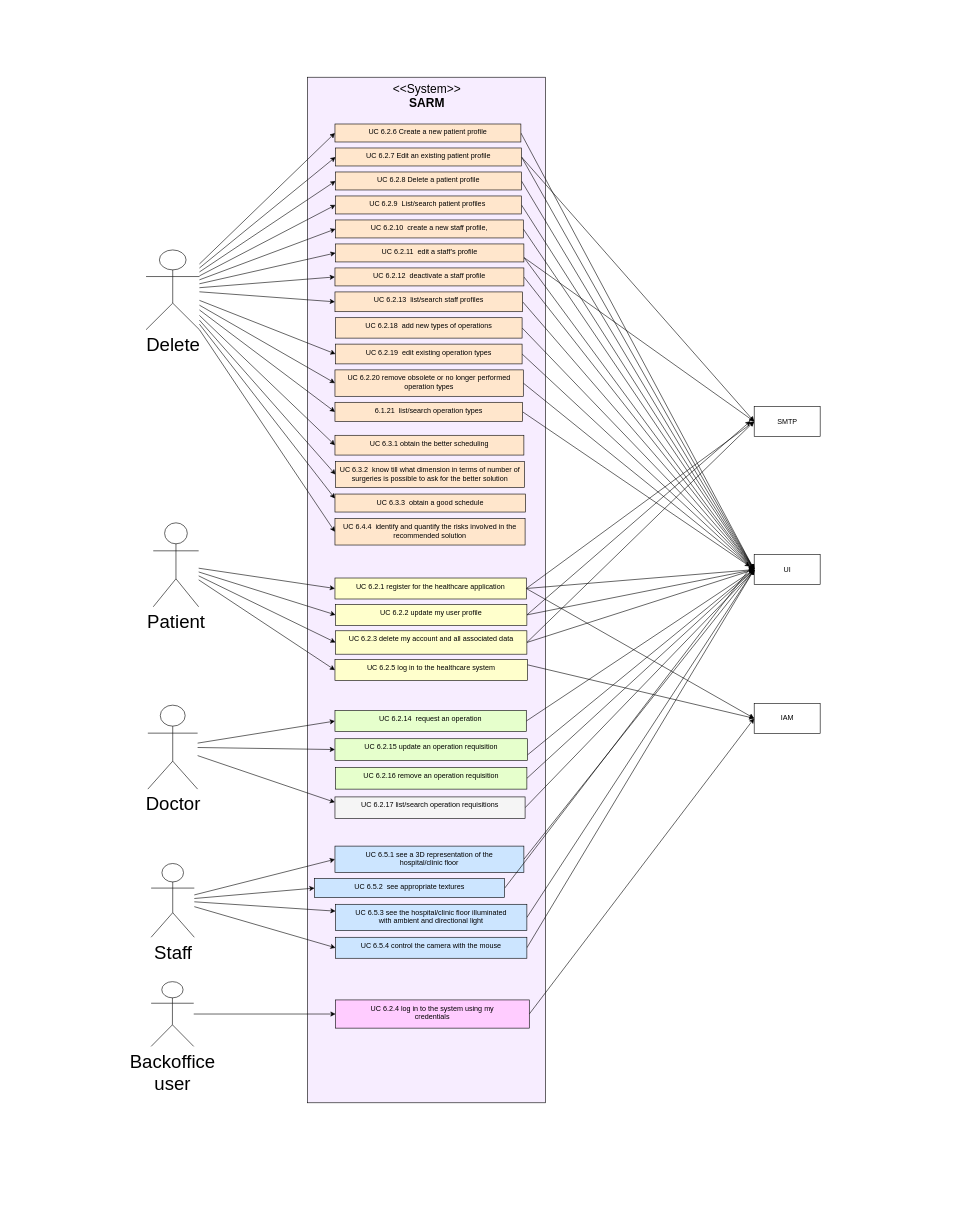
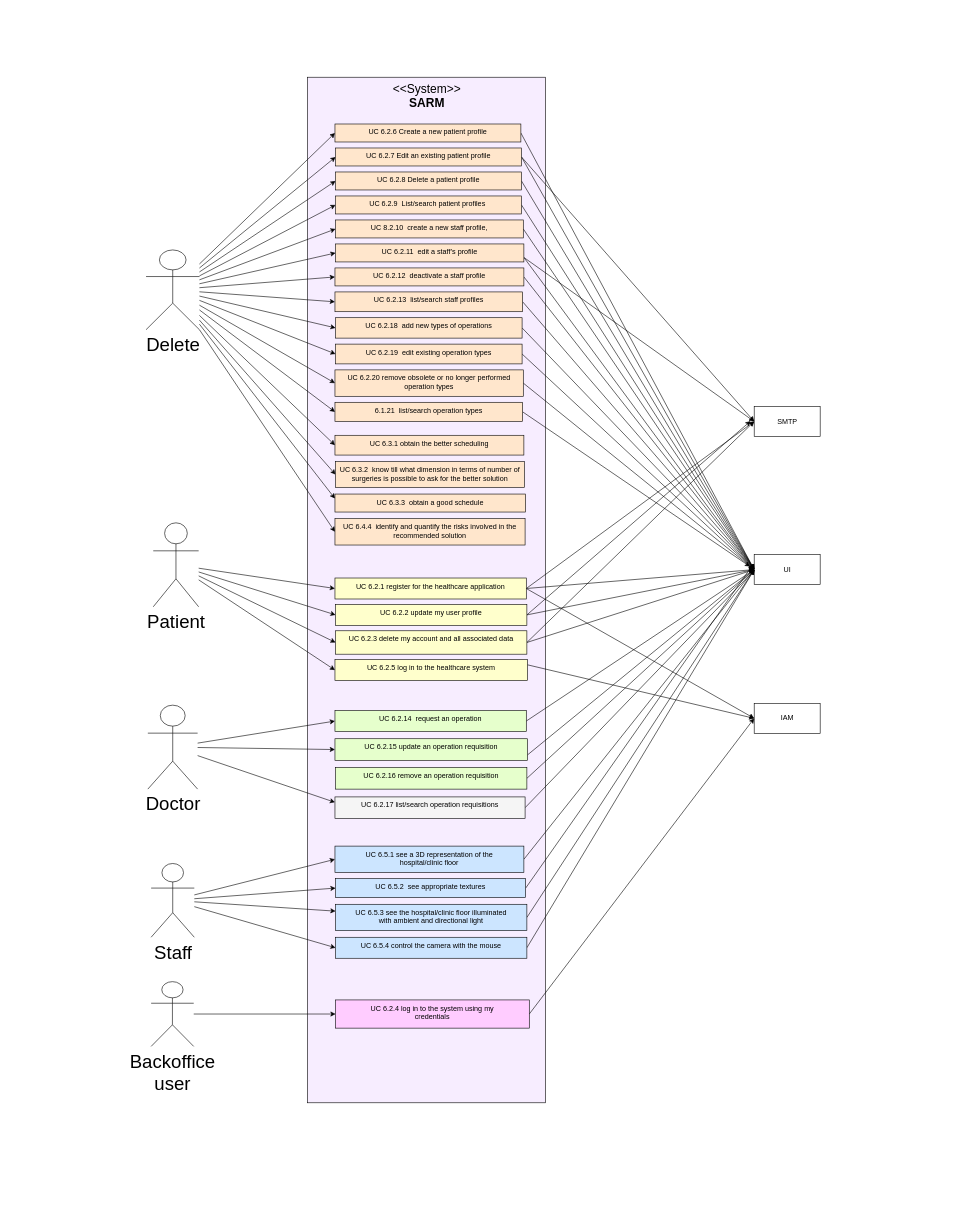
(430, 228) -> (430, 228)
none -> (266, 312)
(410, 888) -> (431, 888)
